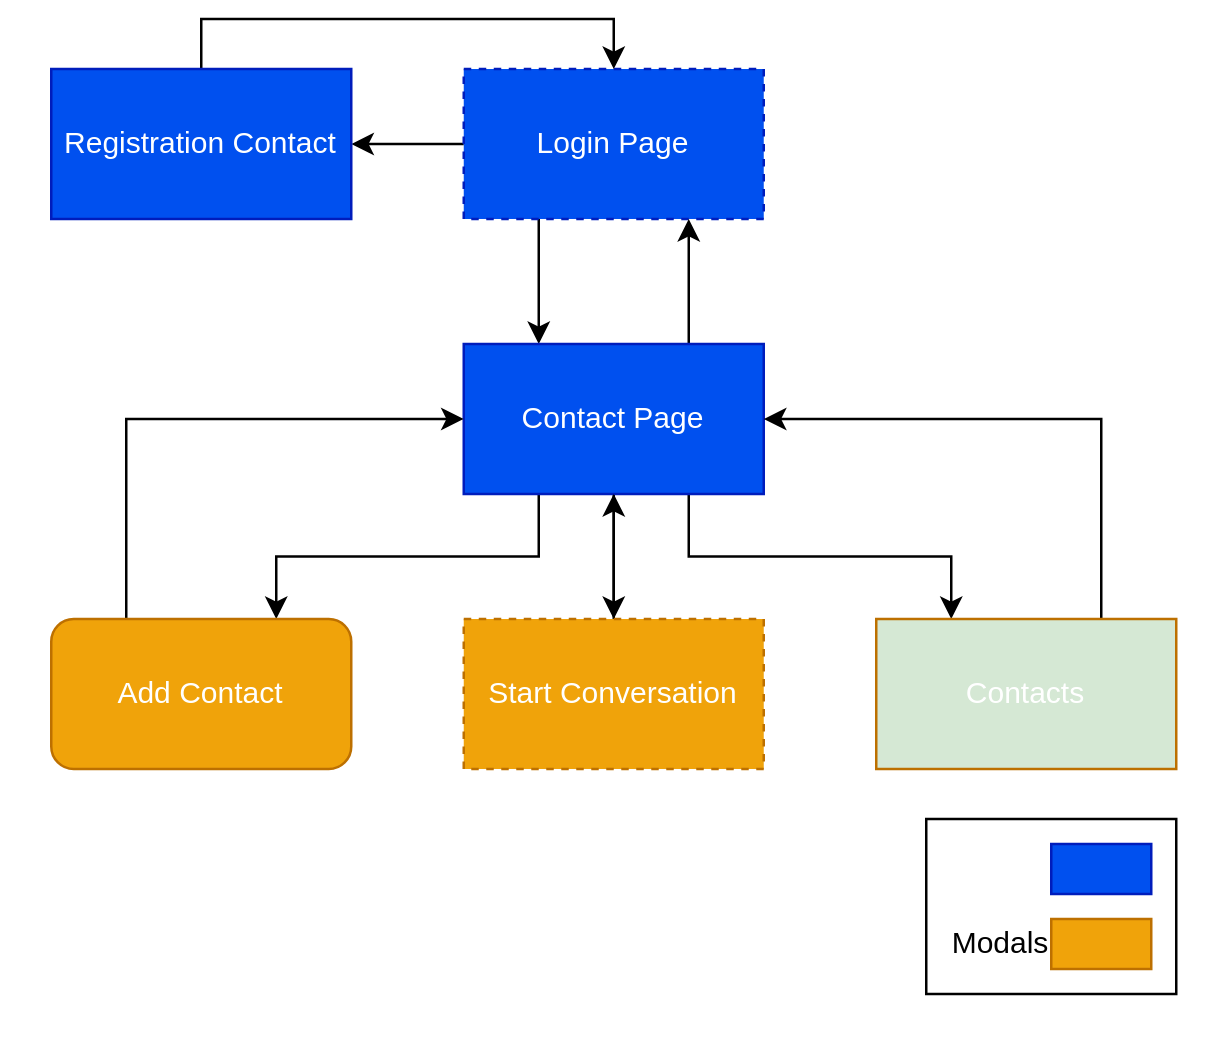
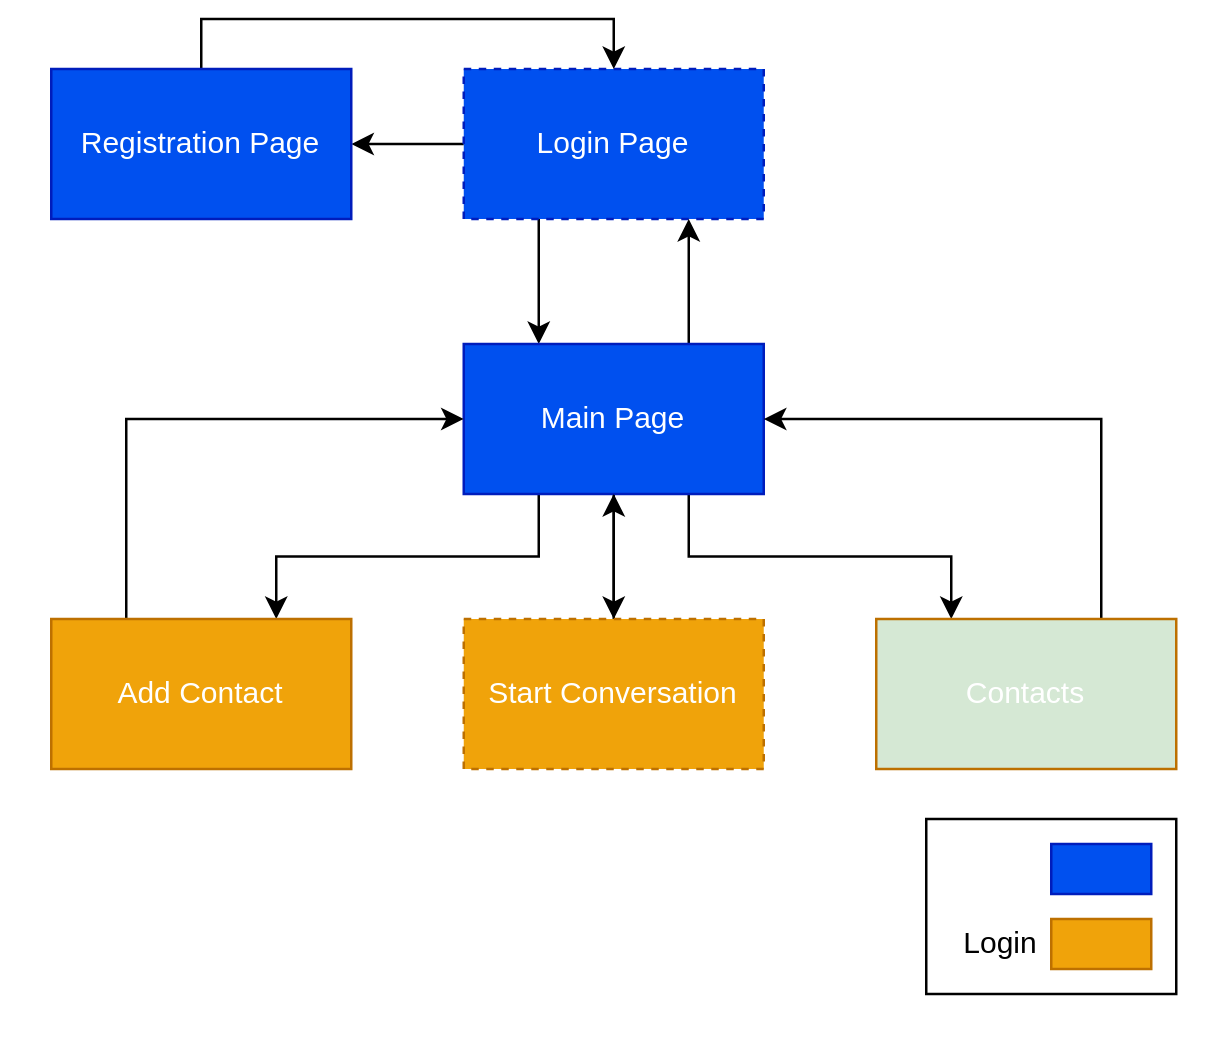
(201, 144) -> (201, 144)
(614, 419) -> (614, 419)
(201, 694) -> (201, 694)
(1001, 944) -> (1001, 944)
